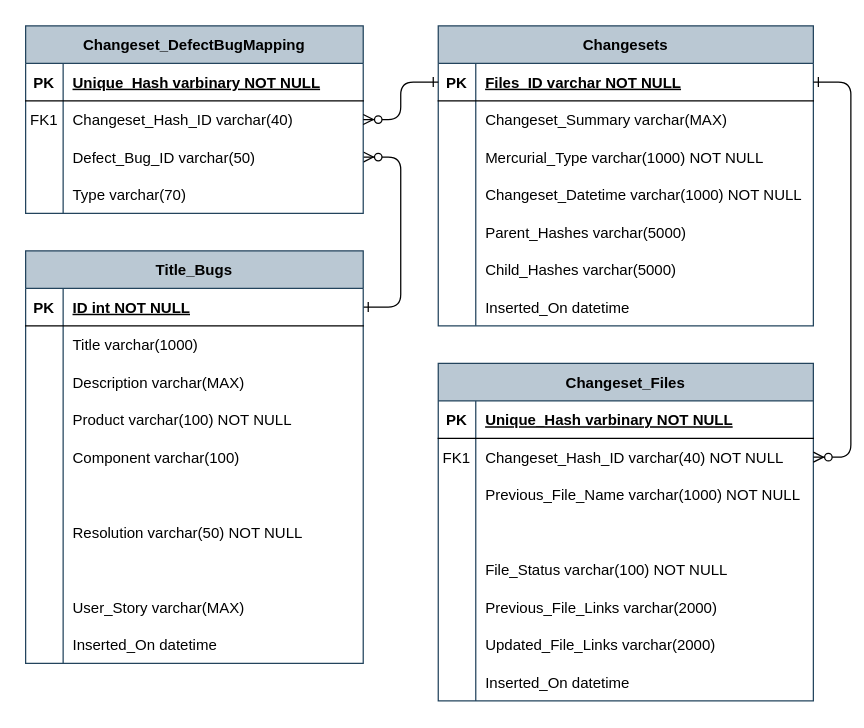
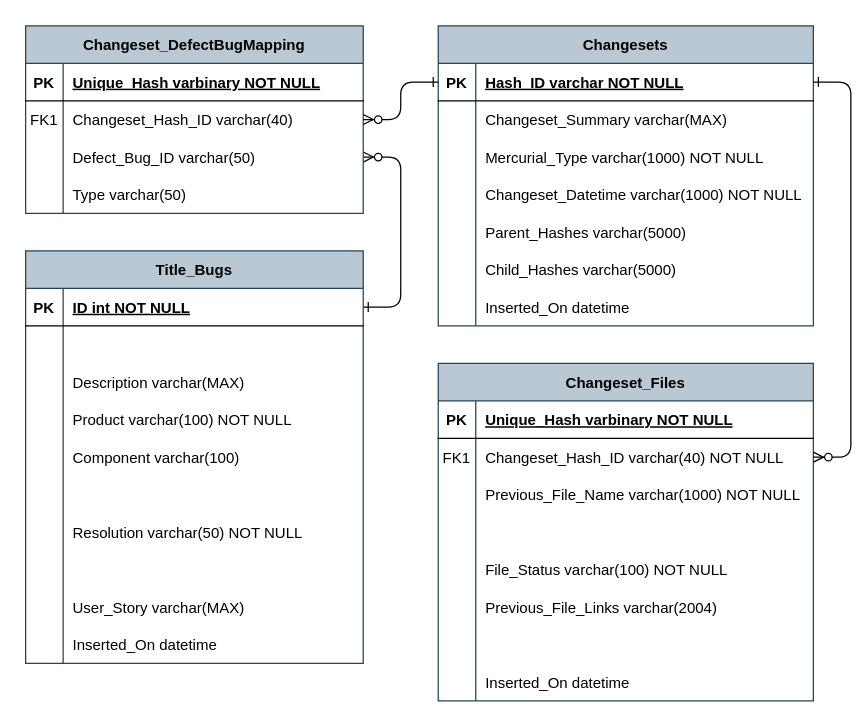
(580, 83) -> (580, 83)
(138, 195) -> (138, 195)
(213, 344) -> none
(614, 608) -> (614, 608)
(644, 644) -> none
